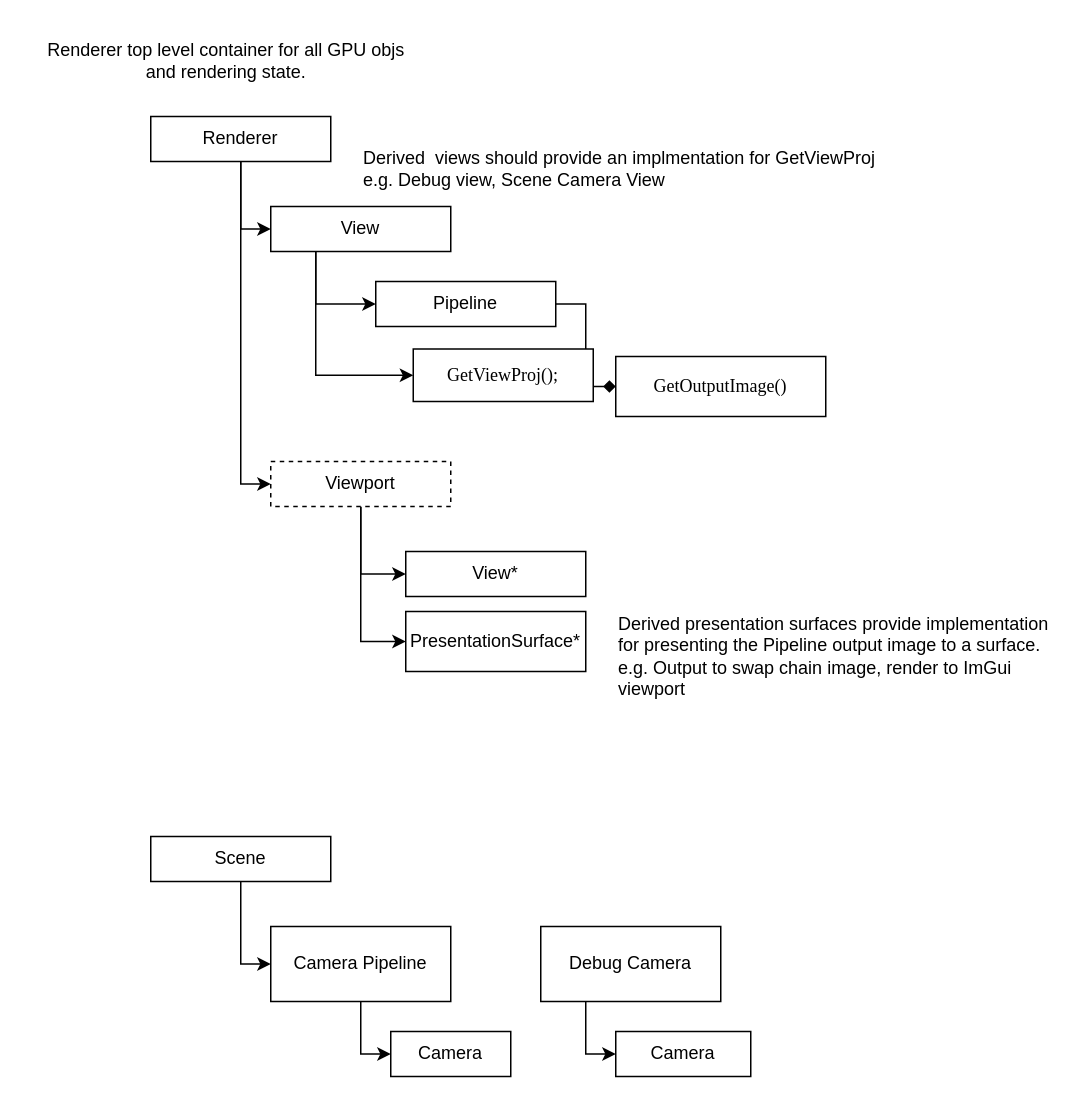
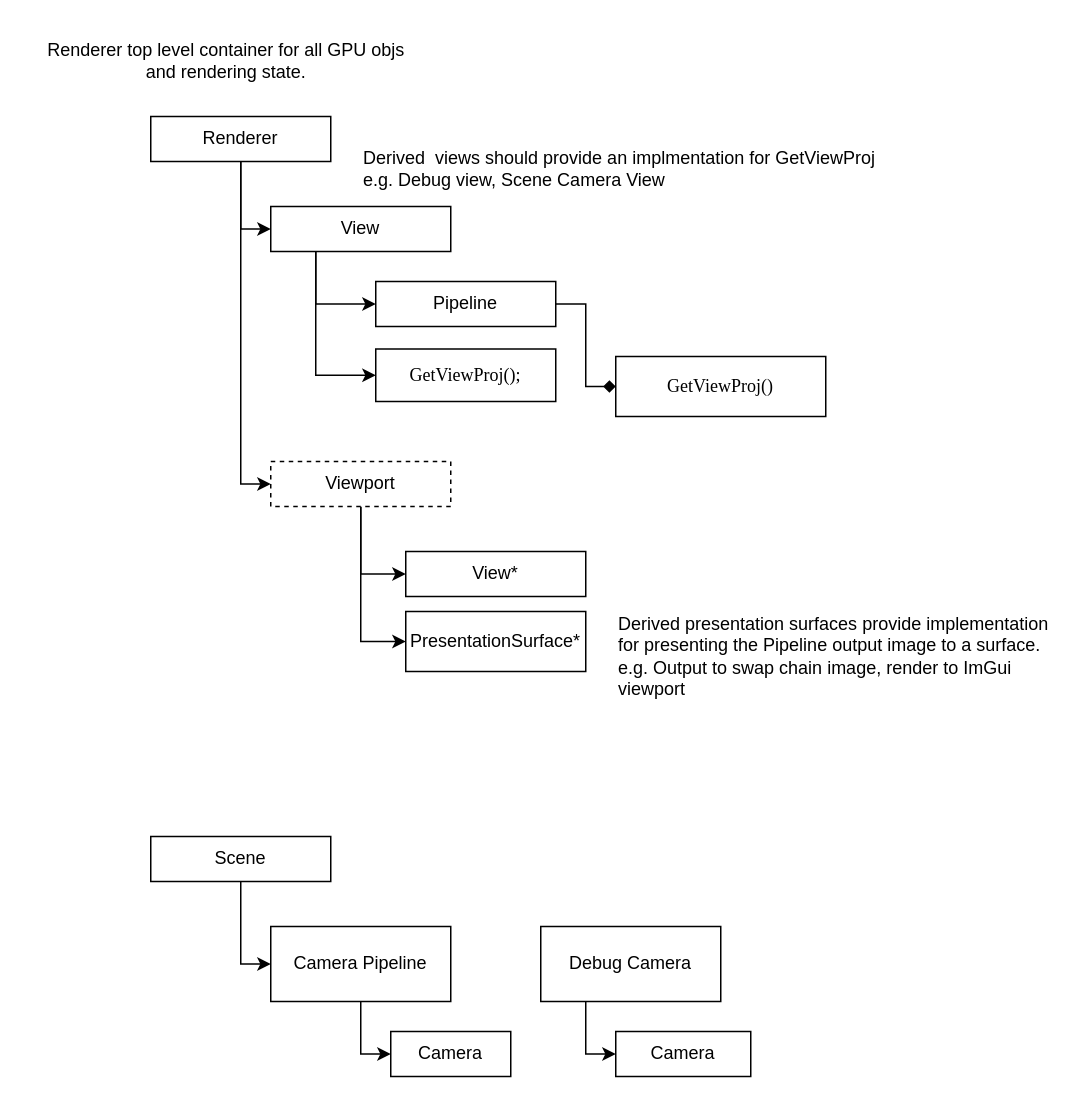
(503, 375) -> (466, 375)
(721, 386) -> (721, 386)
